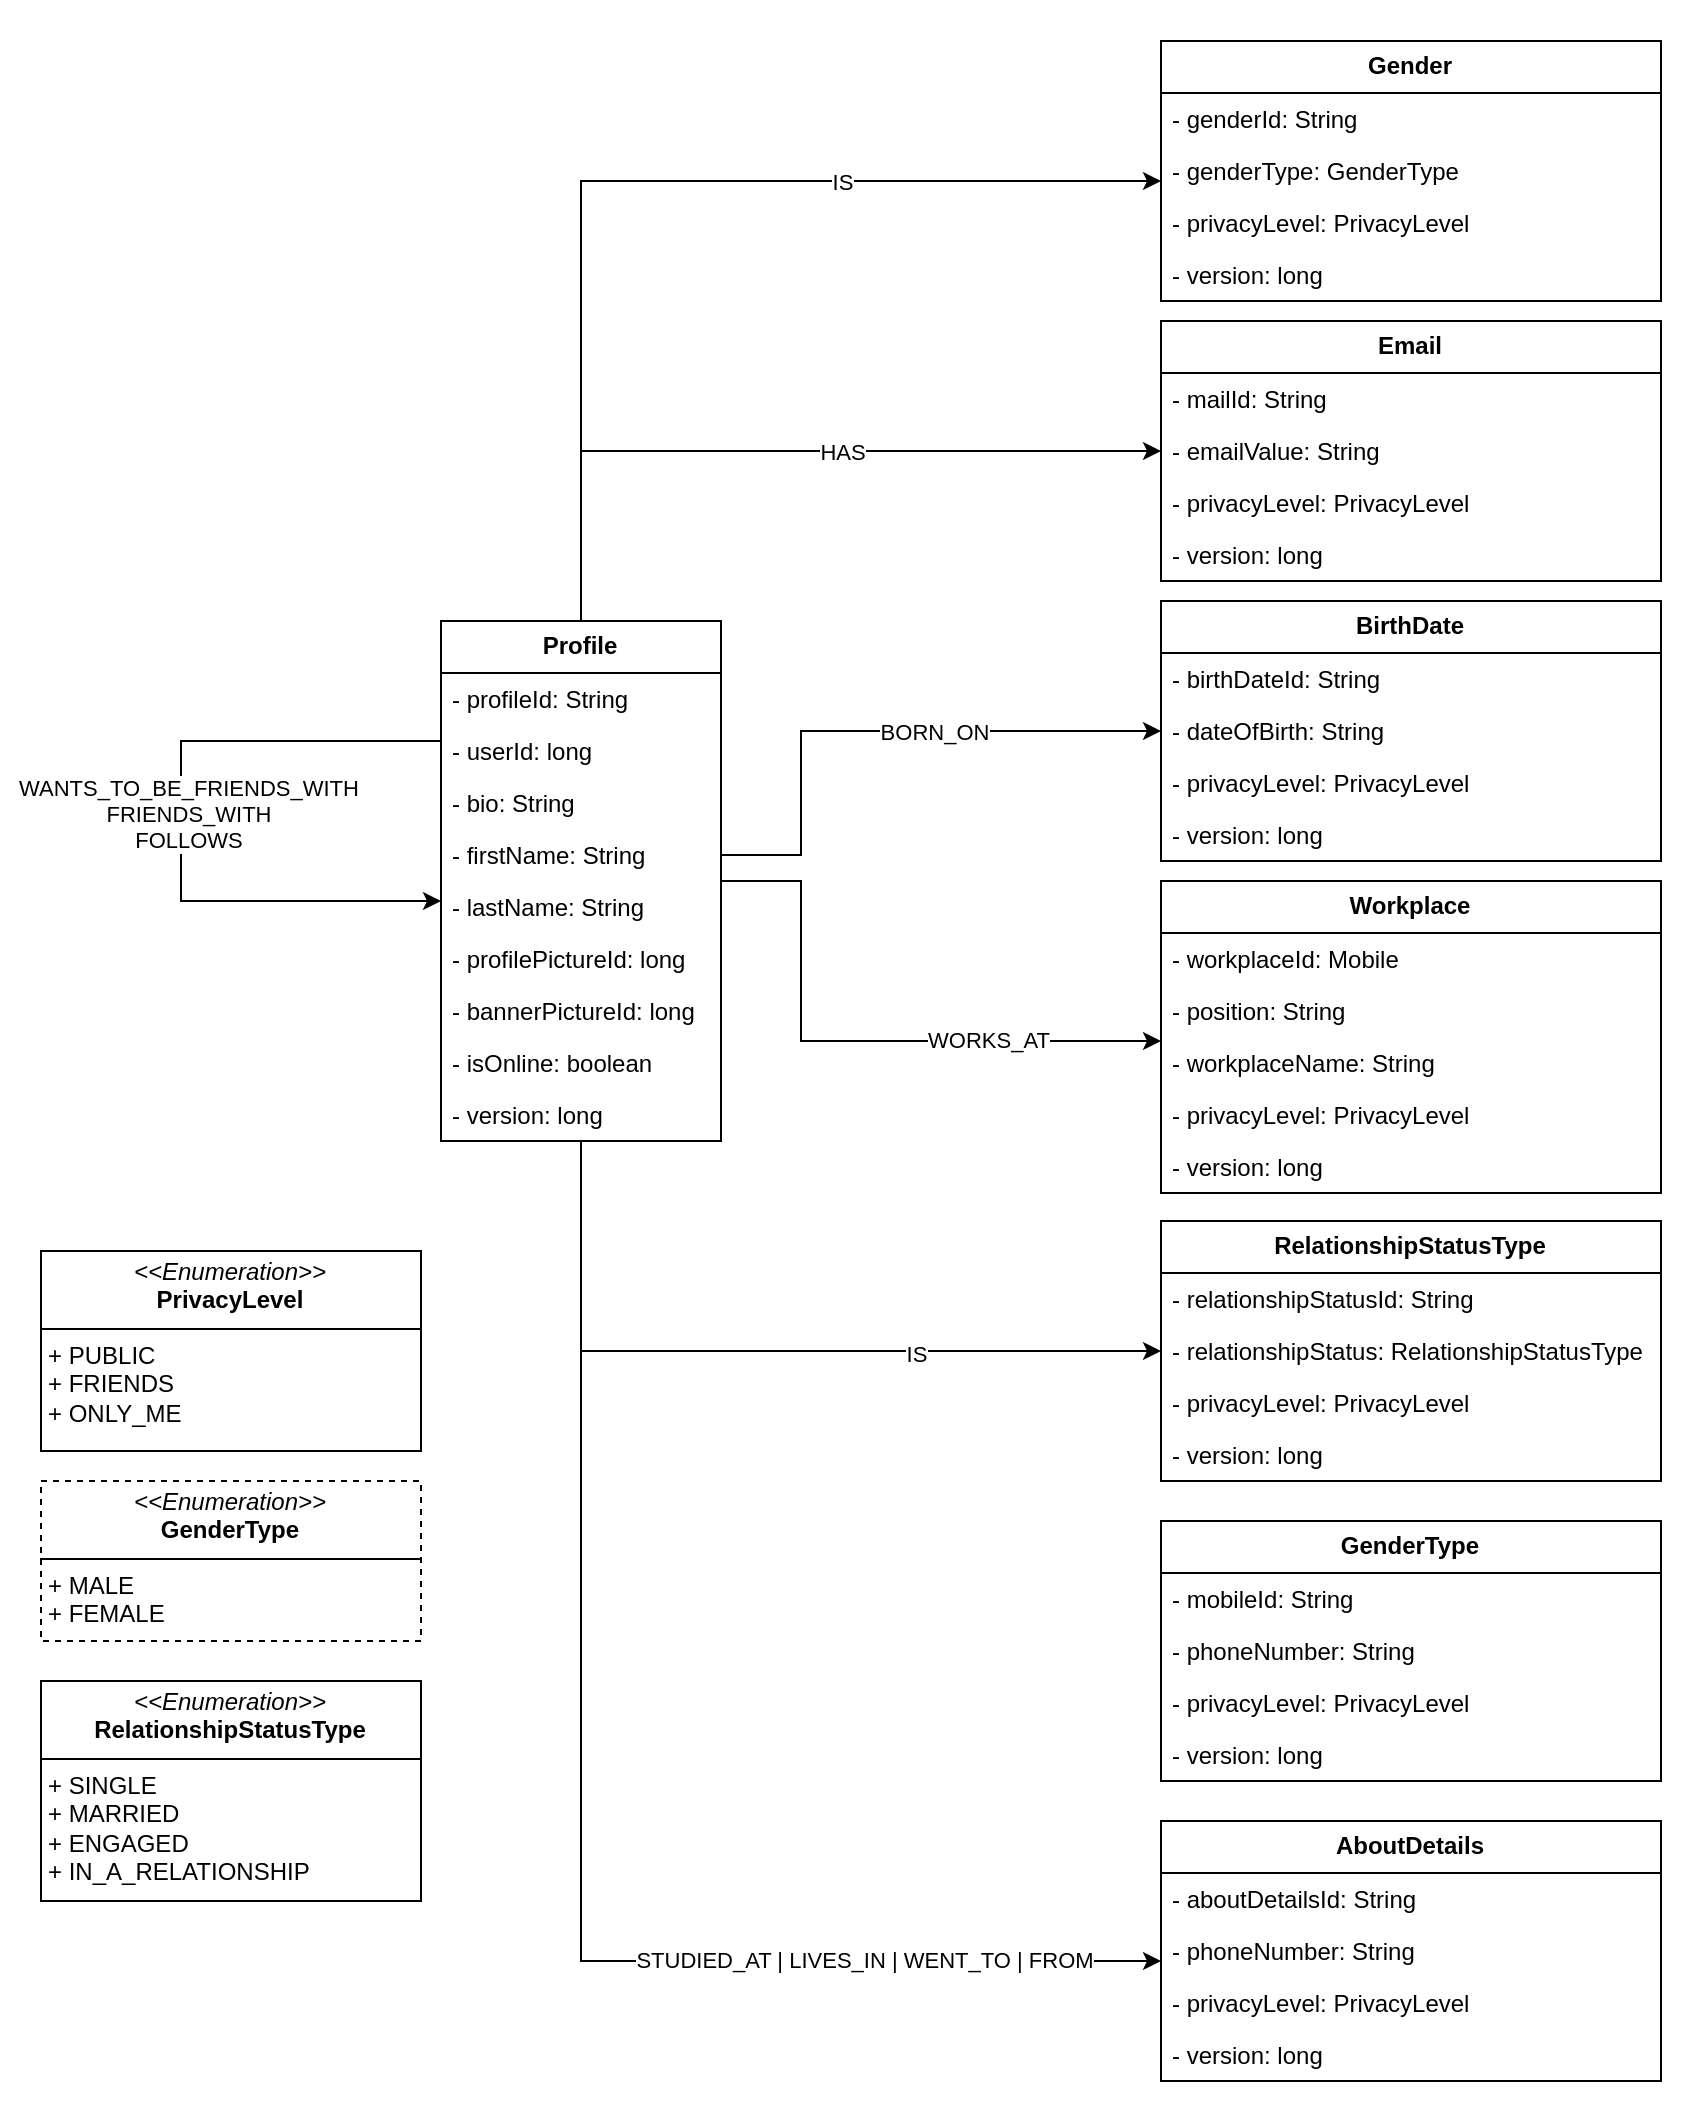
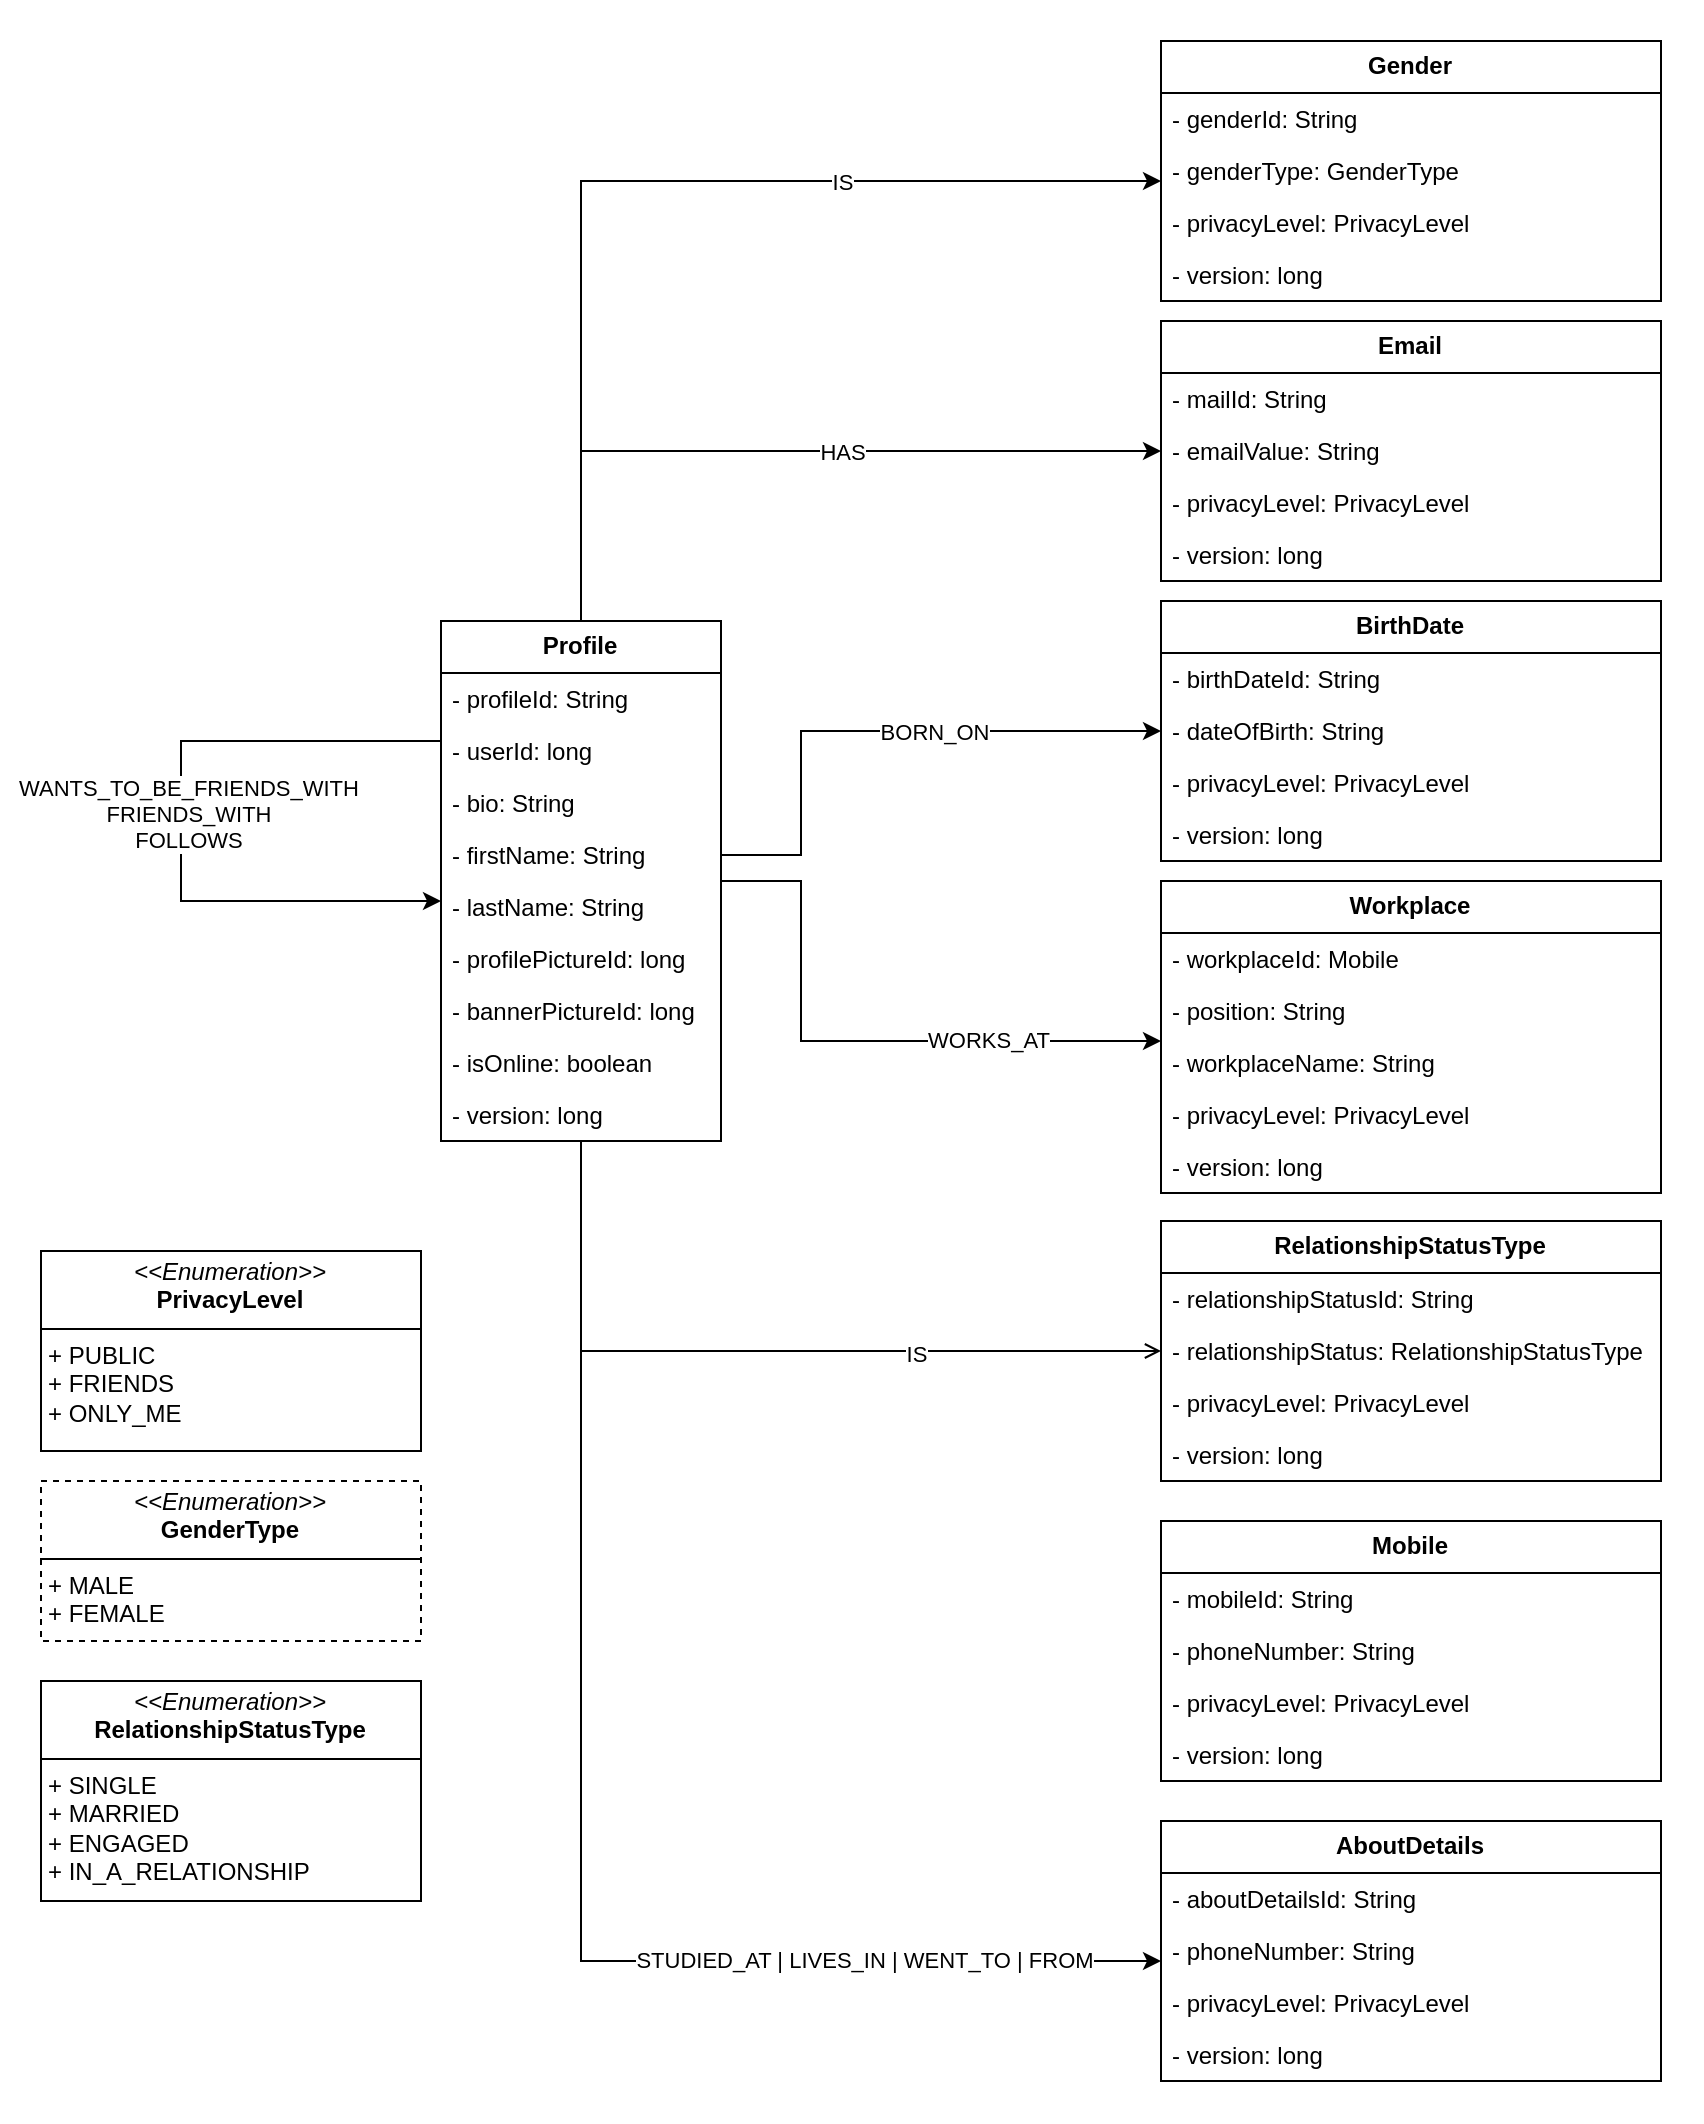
(1146, 1351) -> (1149, 1351)
(1411, 1547) -> (1411, 1547)
